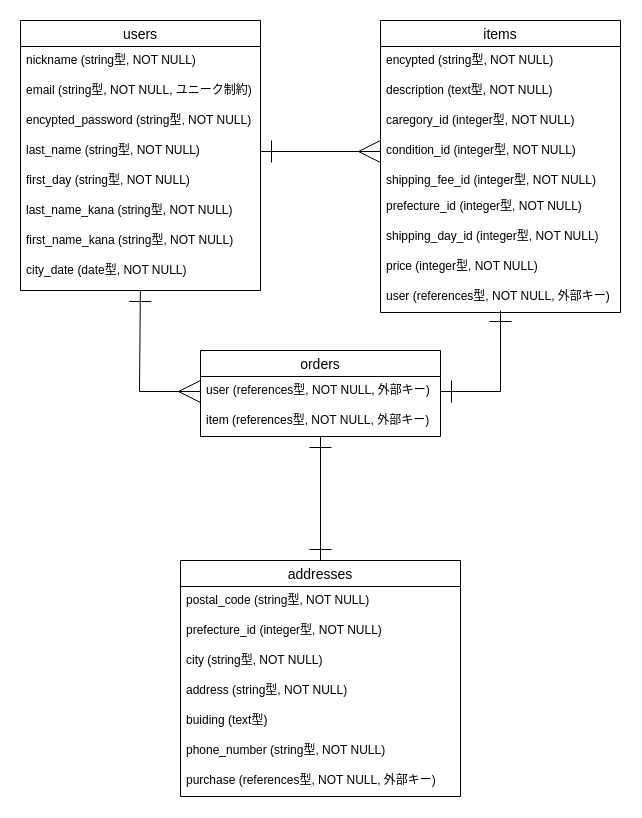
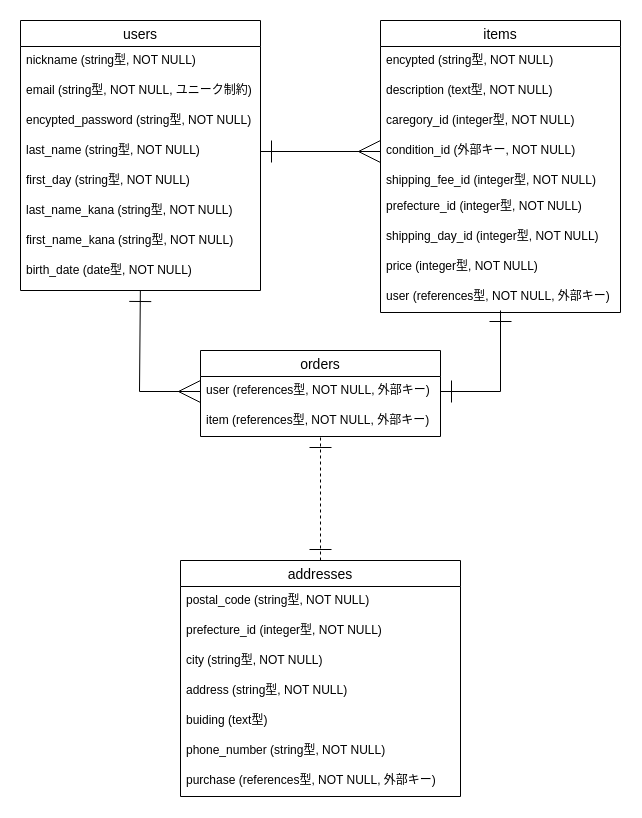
(489, 151) -> (485, 151)
(114, 271) -> (117, 271)
(321, 499) -> (321, 499)
